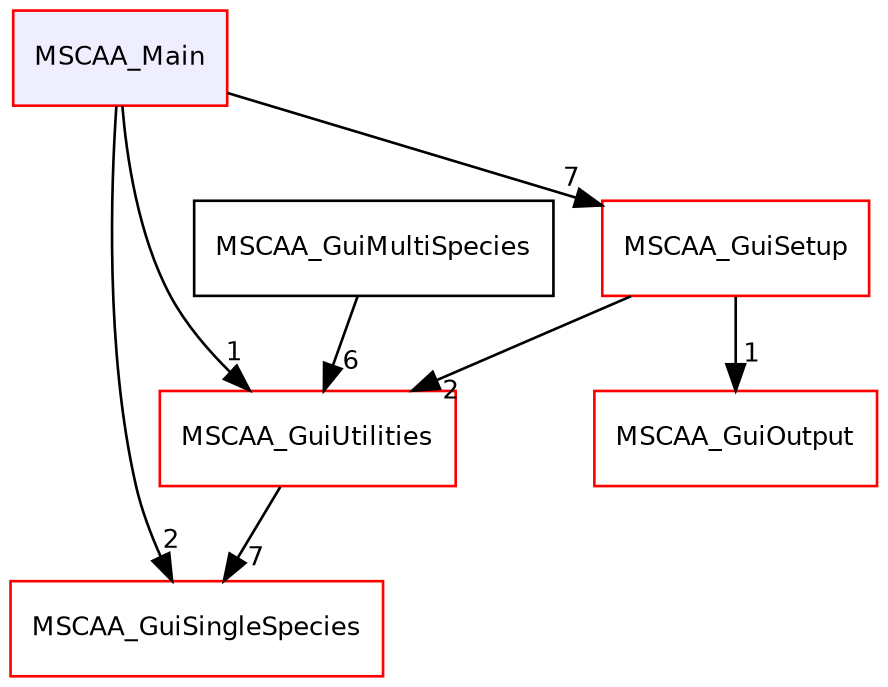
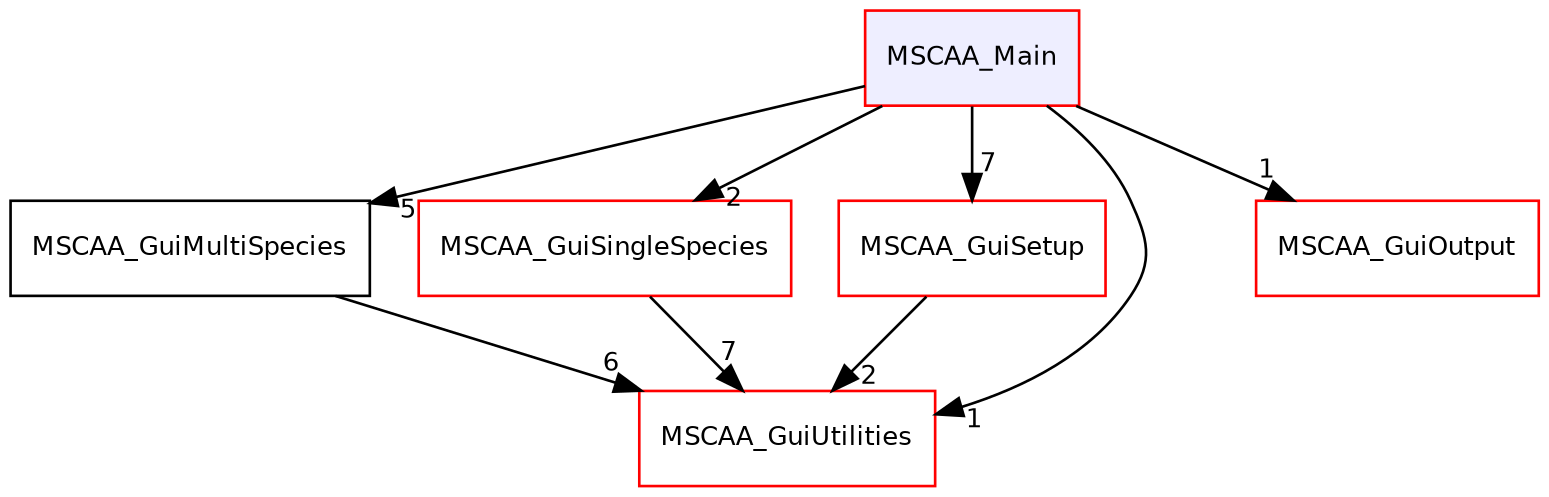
none -> (631, 141)
(736, 330) -> (1173, 148)
(259, 523) -> (687, 334)
